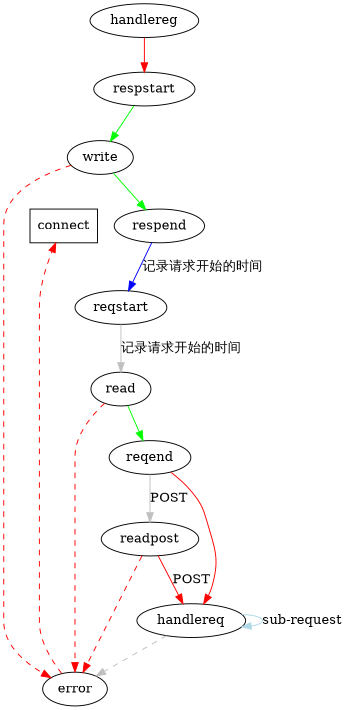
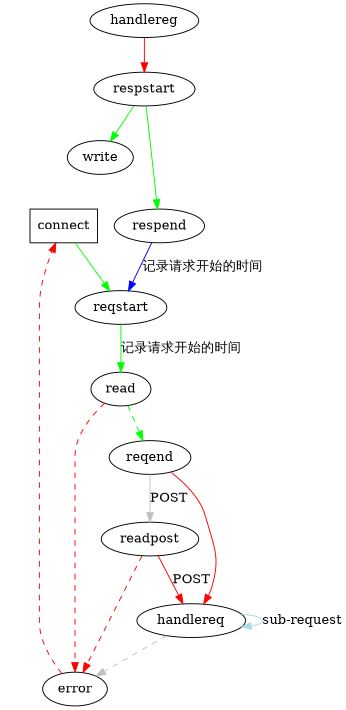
(127, 188) -> (151, 153)
none -> (90, 263)
(121, 344) -> (121, 344)
(4, 409) -> none
(134, 419) -> (134, 419)
